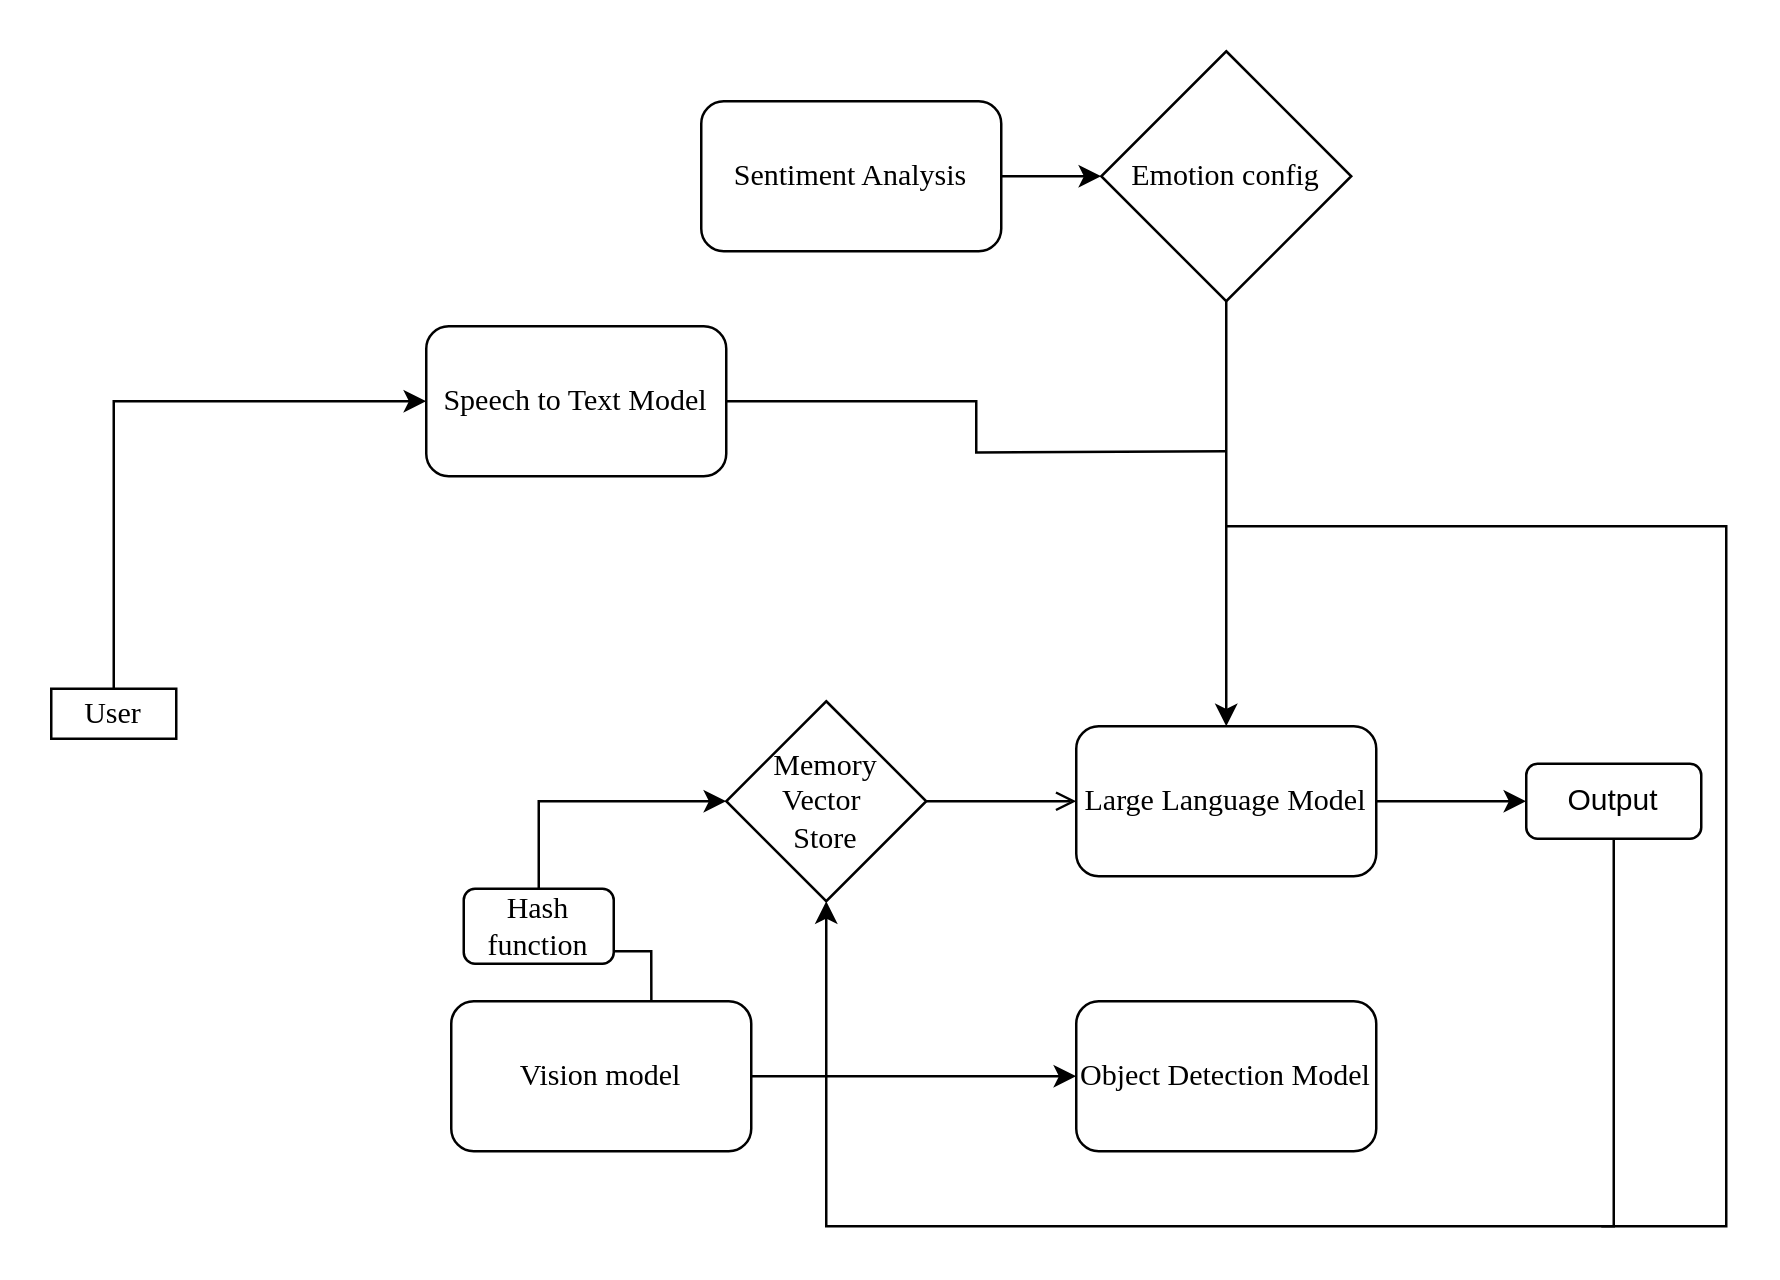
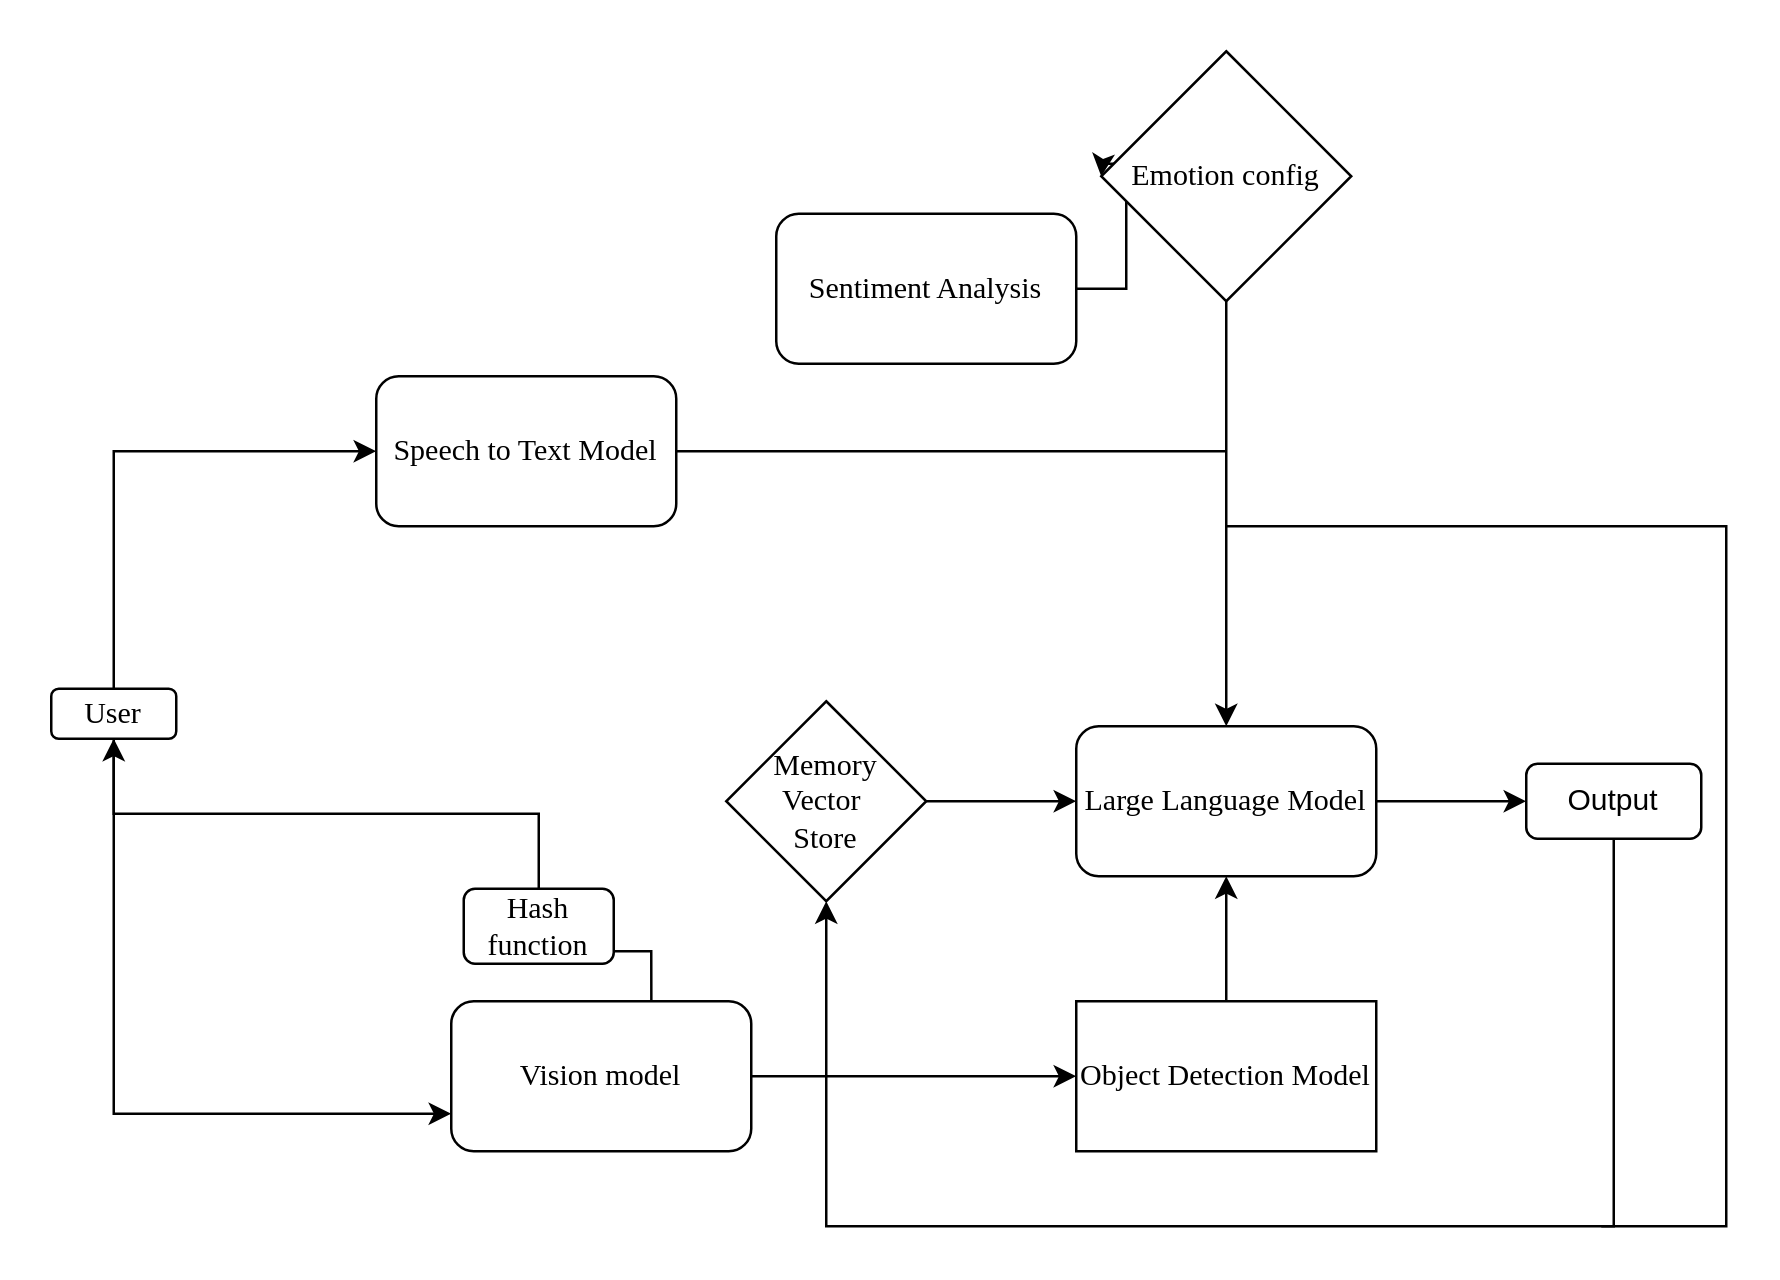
(851, 176) -> (926, 289)
(576, 401) -> (526, 451)
(114, 714) -> (114, 714)
(618, 801) -> (328, 814)
(1062, 801) -> (1058, 801)
none -> (1226, 947)
(1226, 1076) -> (1226, 1076)
none -> (126, 1114)
